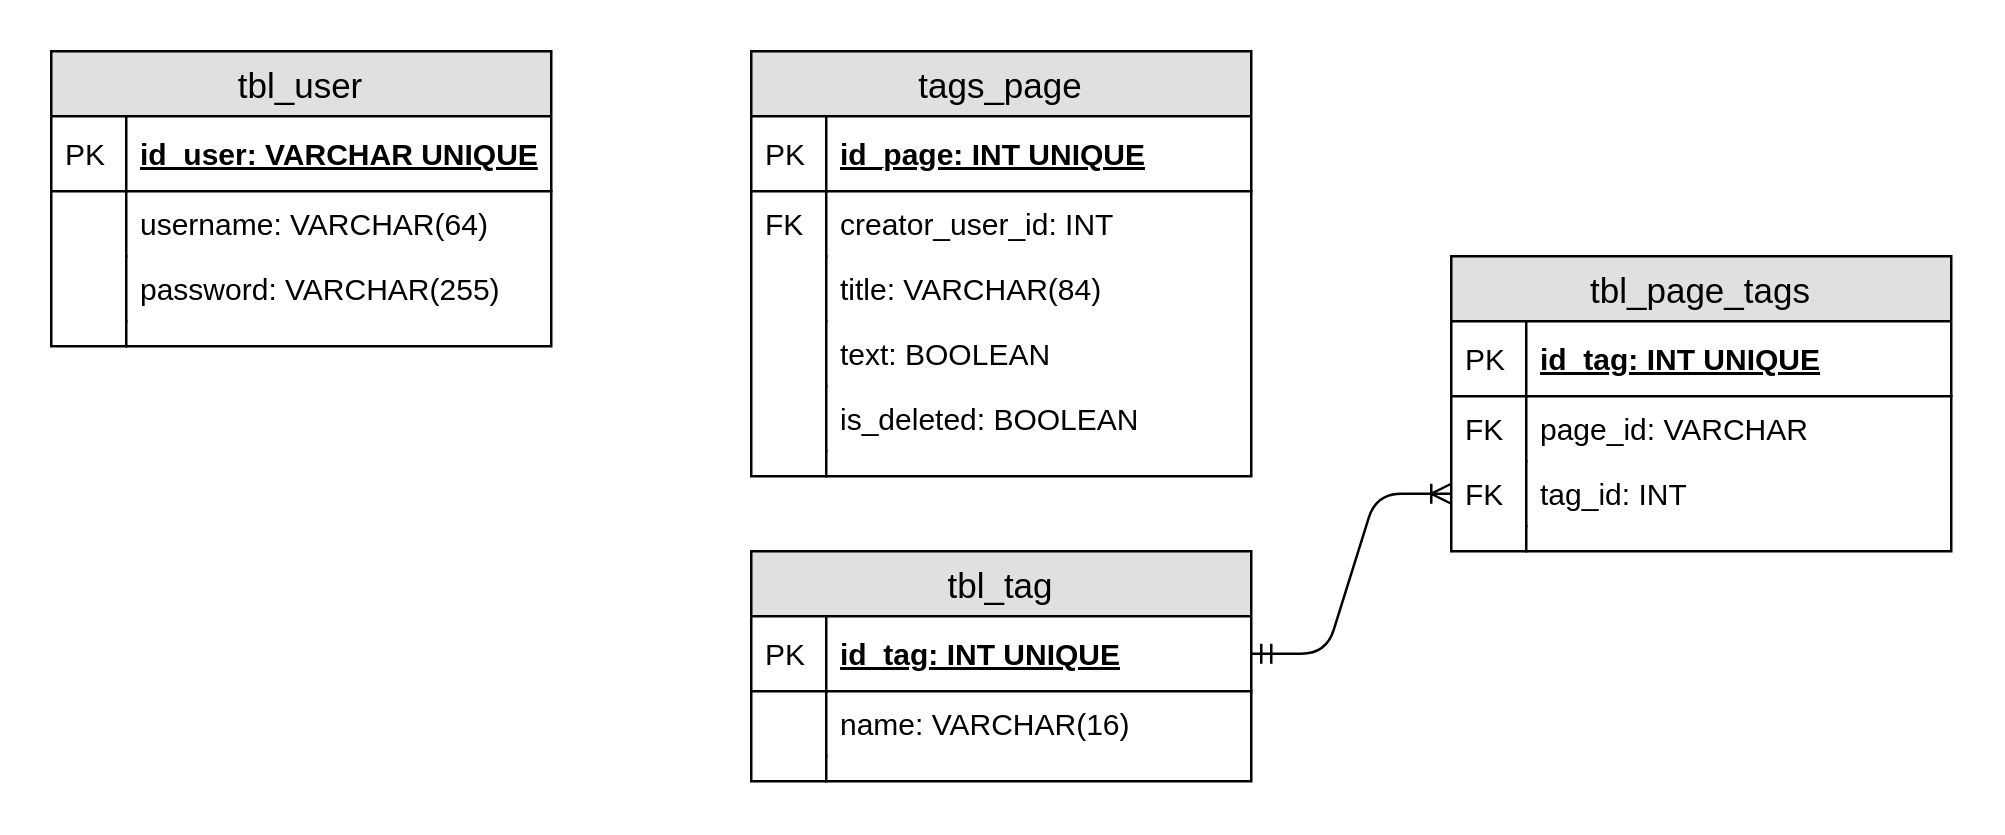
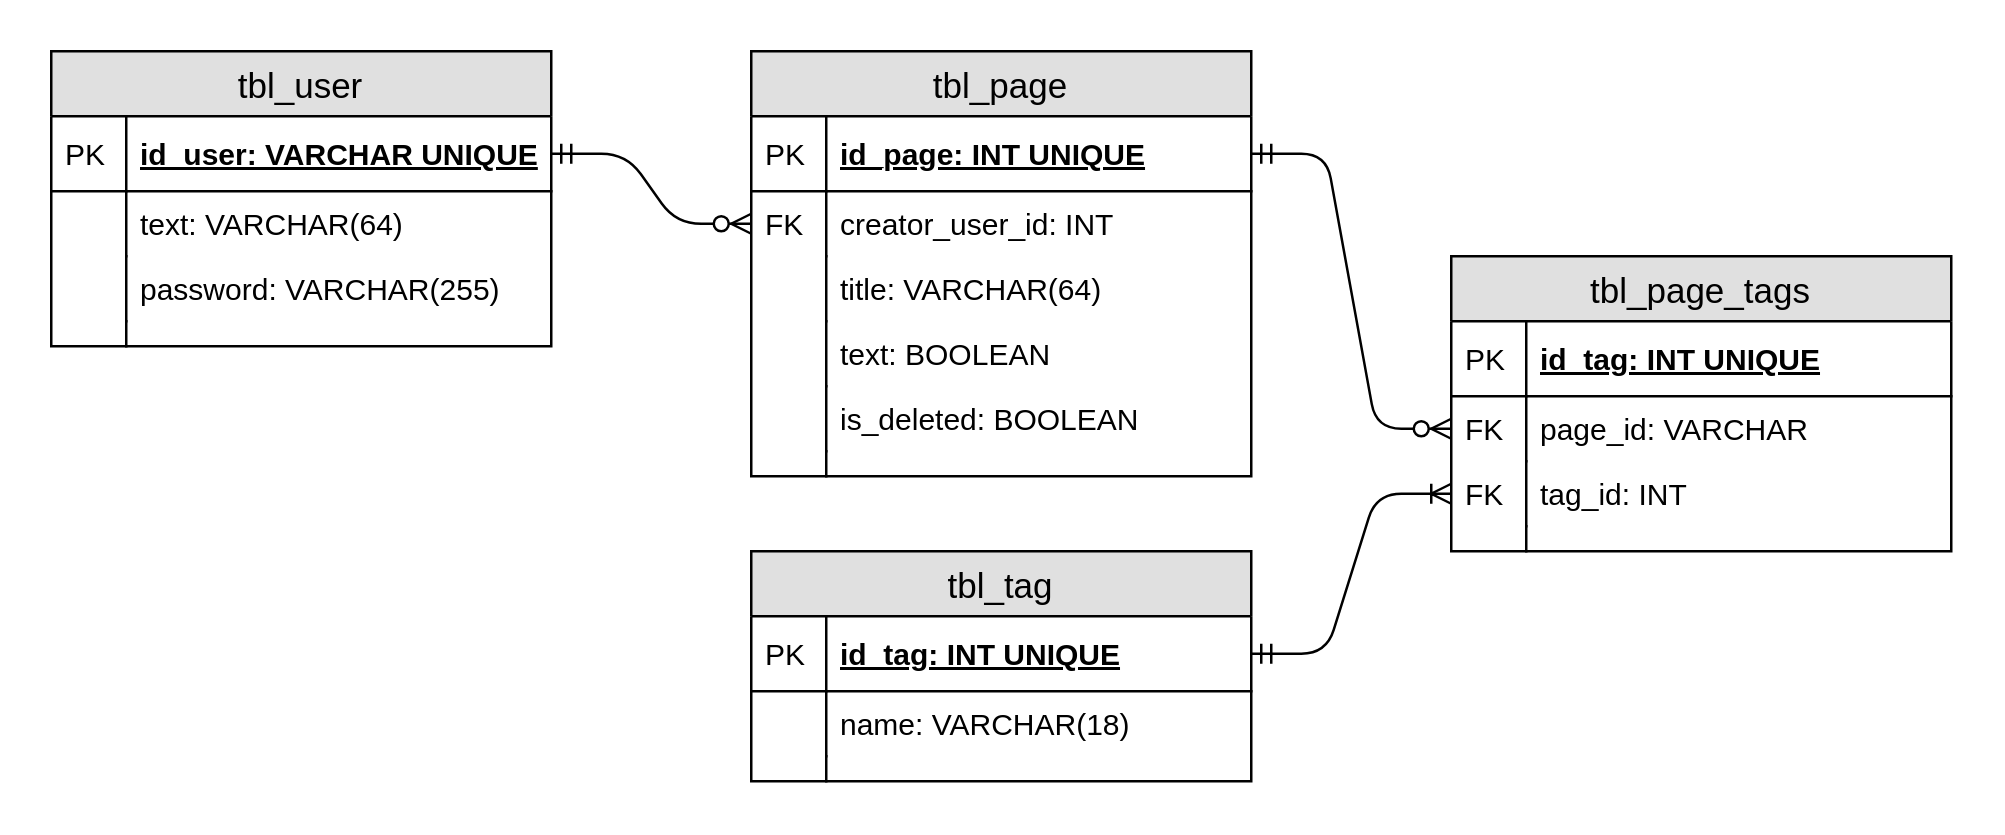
(1000, 86) -> (1000, 86)
none -> (643, 177)
(309, 225) -> (275, 225)
none -> (1349, 277)
(976, 290) -> (976, 290)
(975, 725) -> (975, 725)
